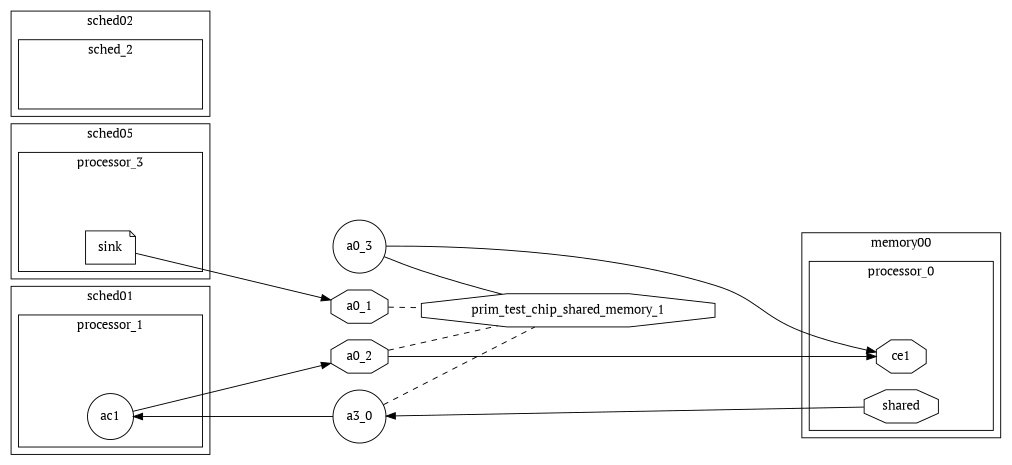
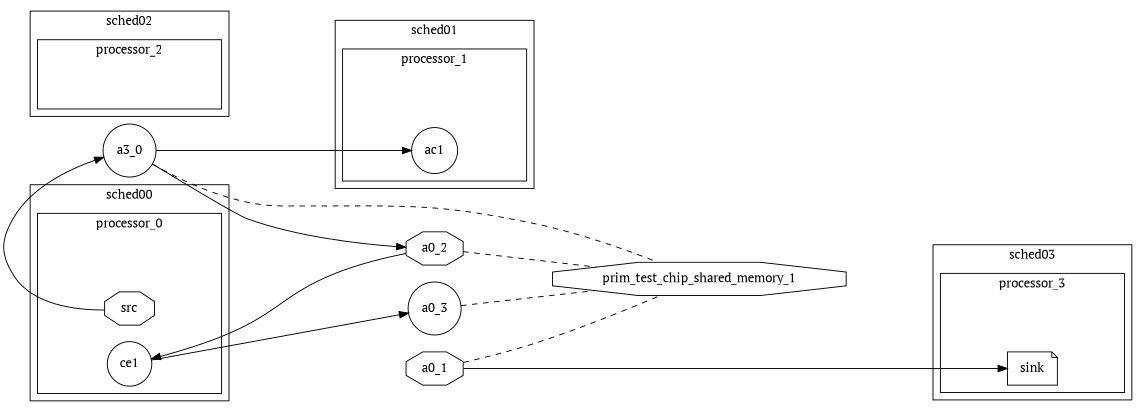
(111, 50) -> (130, 50)
(111, 134) -> (1032, 255)
(901, 243) -> (130, 195)
(634, 266) -> (275, 337)
(229, 276) -> (731, 369)
(443, 277) -> (528, 298)
(901, 357) -> (130, 364)
(227, 388) -> (268, 225)
(901, 406) -> (130, 308)
